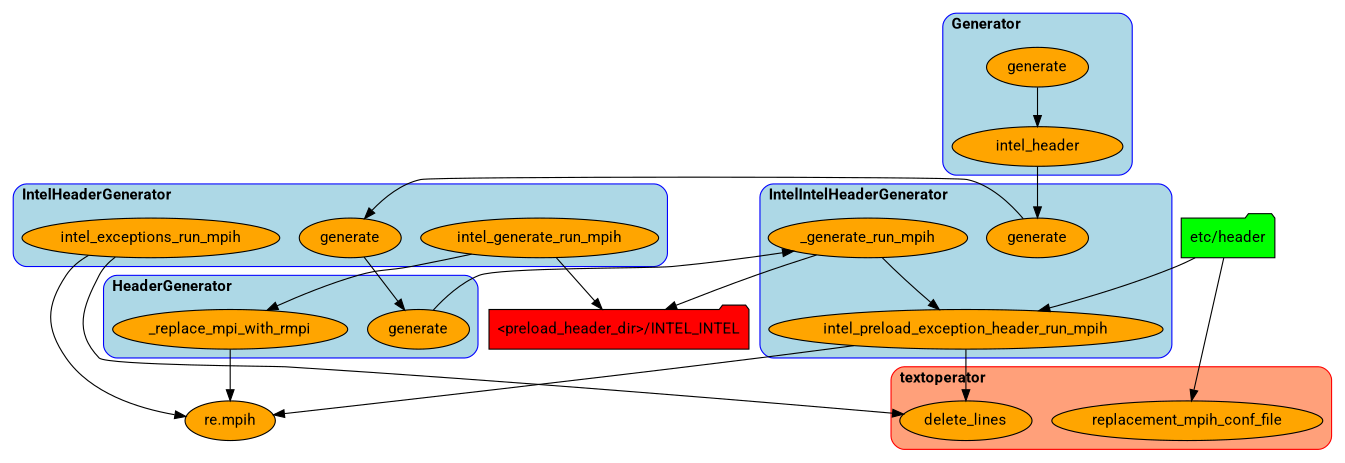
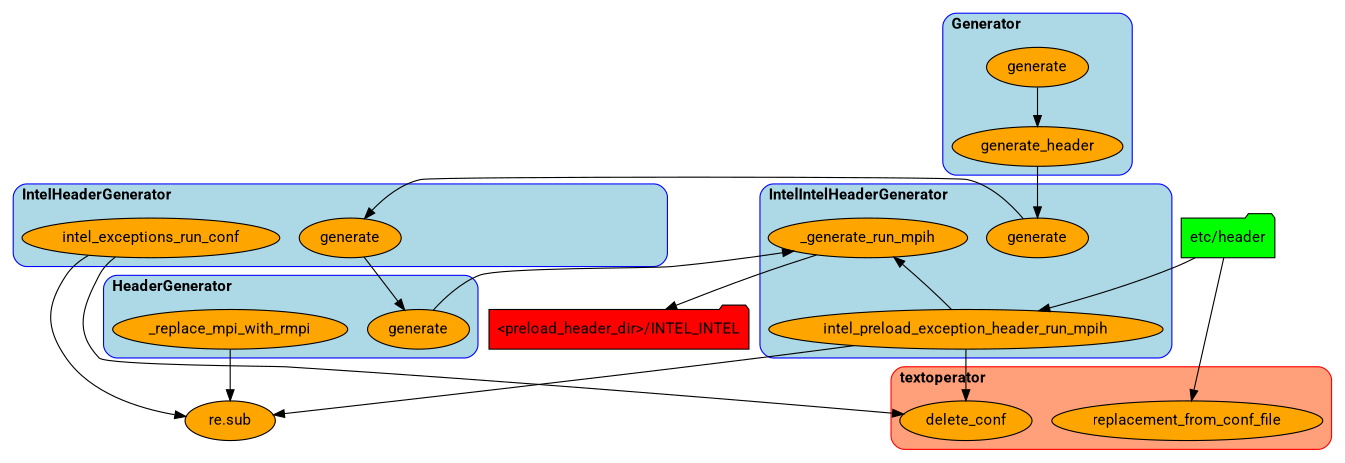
(1038, 146) -> (1038, 146)
(151, 238) -> (151, 238)
(540, 238) -> none
(906, 281) -> (927, 286)
(230, 421) -> (230, 421)
(966, 421) -> (966, 421)
(1187, 421) -> (1187, 421)
